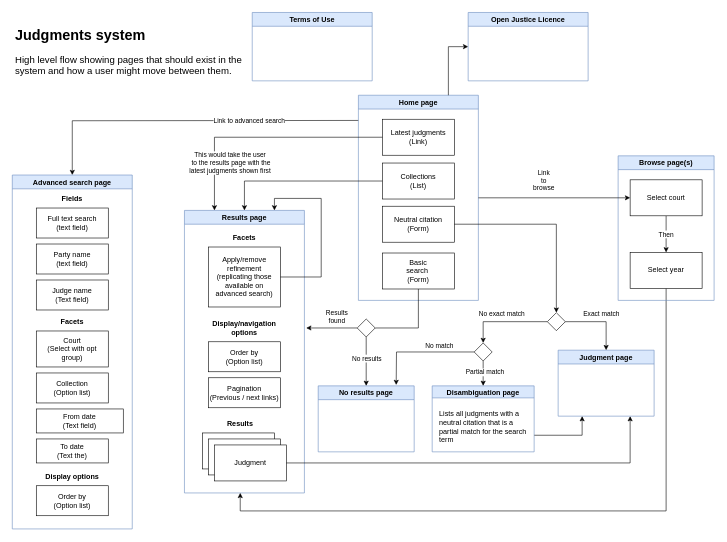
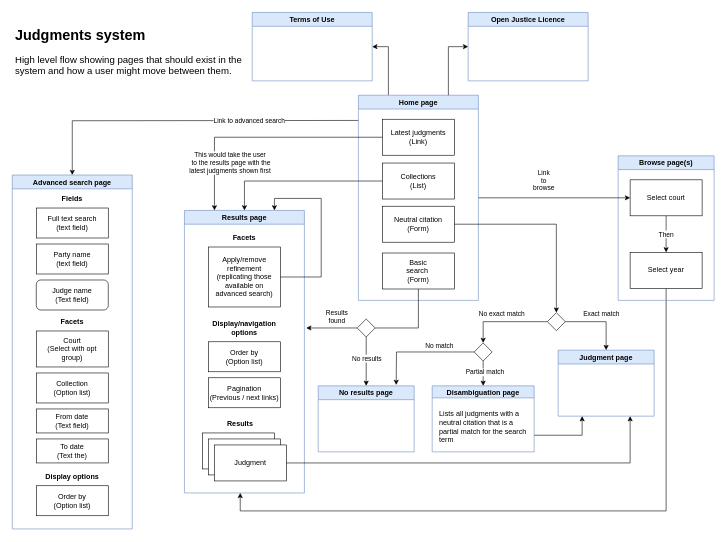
none -> (389, 65)
(72, 295) -> (72, 295)
(80, 421) -> (72, 421)
